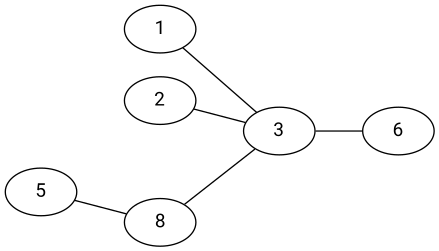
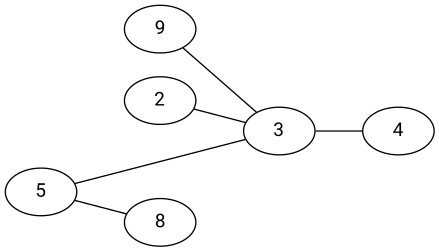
(160, 29) -> (160, 29)
(398, 131) -> (398, 131)
(220, 177) -> (160, 161)
